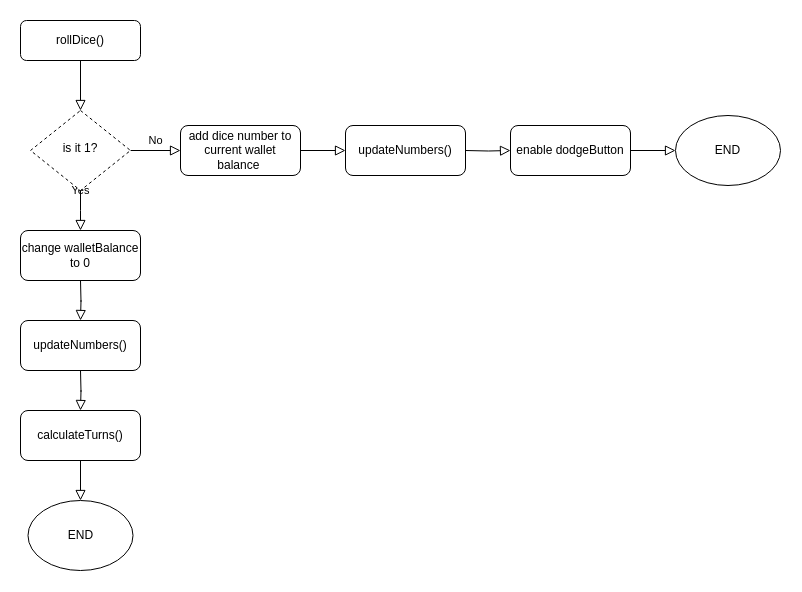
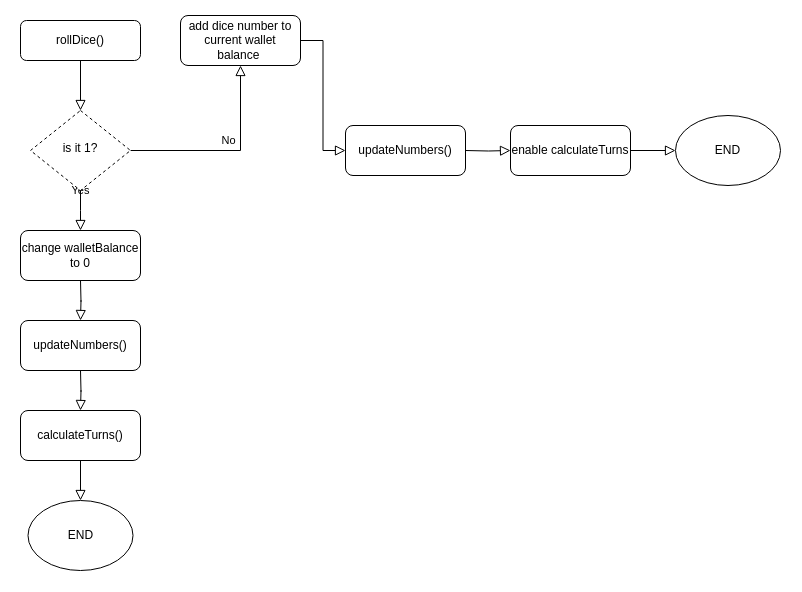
(241, 151) -> (241, 41)
(571, 151) -> (571, 151)
